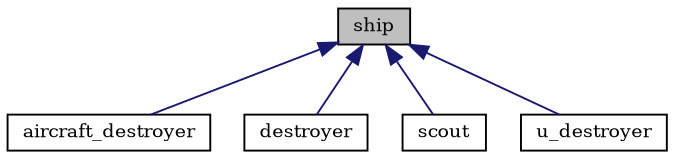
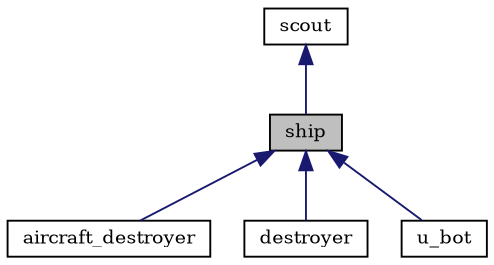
(415, 88) -> (306, 89)
(594, 133) -> (444, 239)
